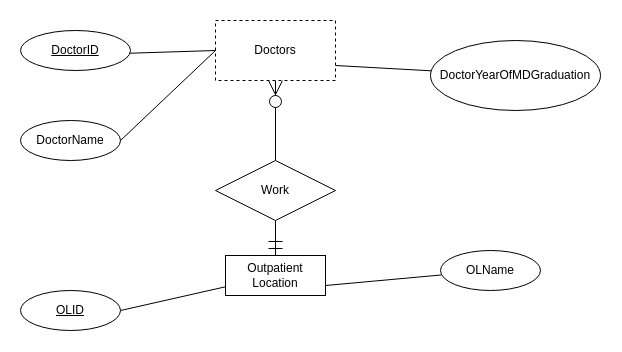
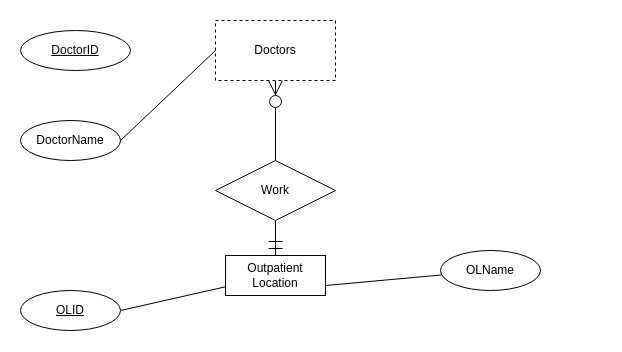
(172, 52) -> none
(384, 68) -> none
(516, 76) -> none
